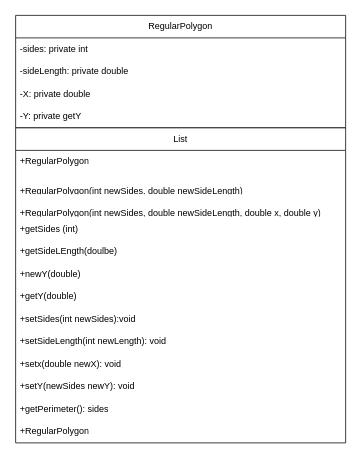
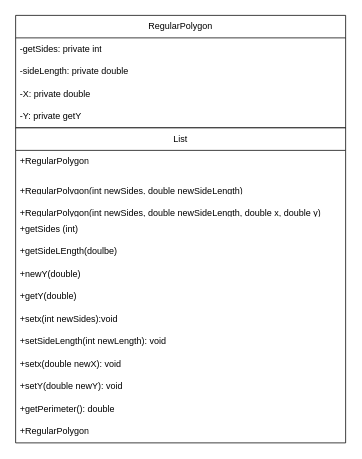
(61, 49) -> (68, 49)
(83, 319) -> (75, 319)
(80, 387) -> (75, 387)
(71, 409) -> (73, 409)
